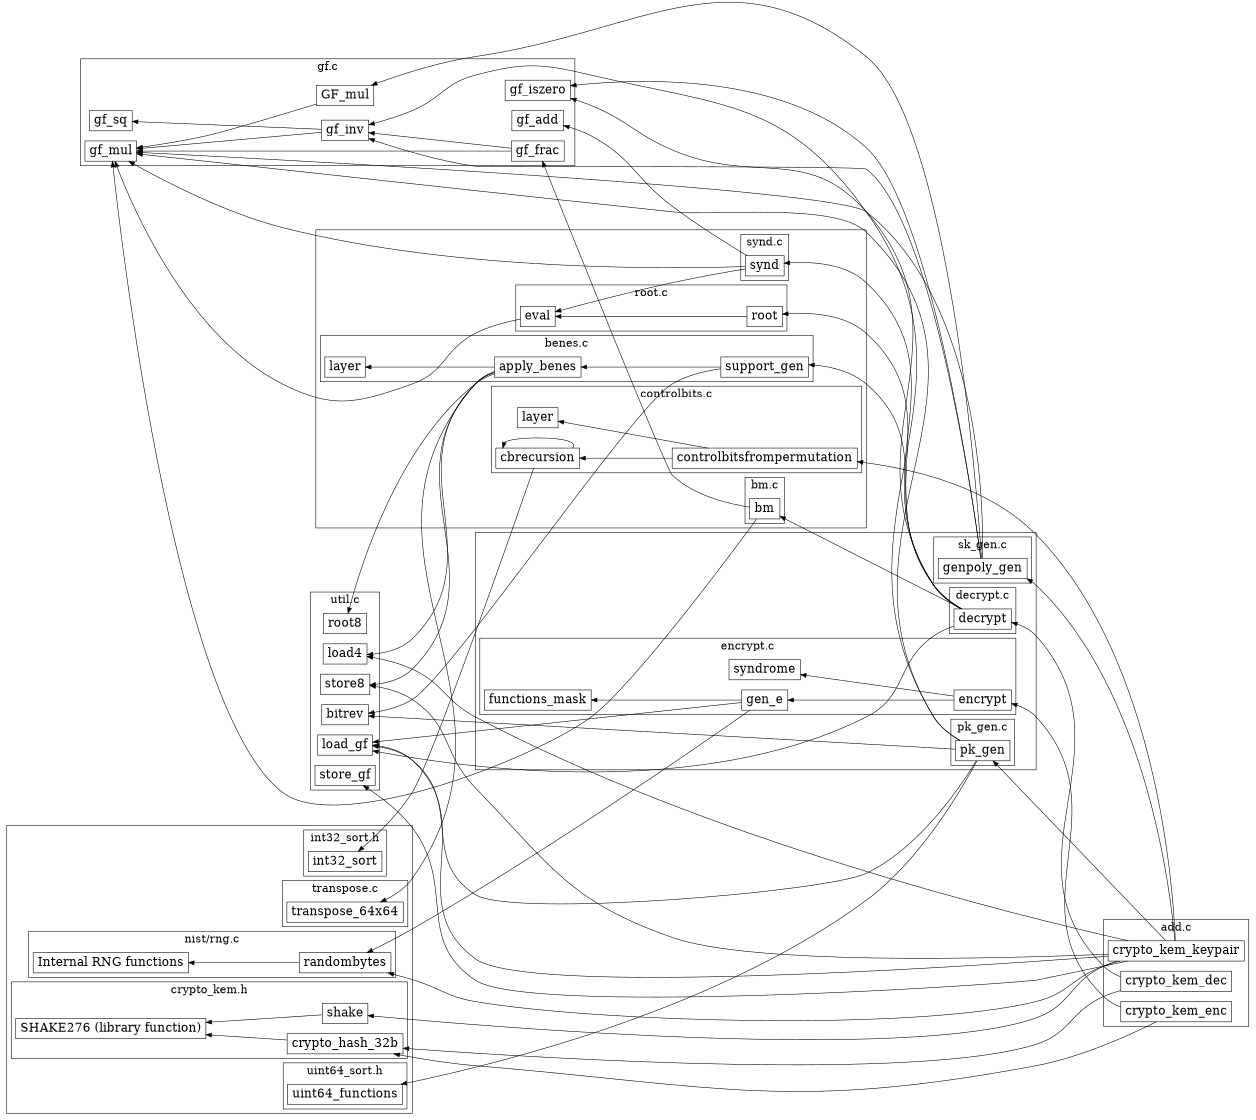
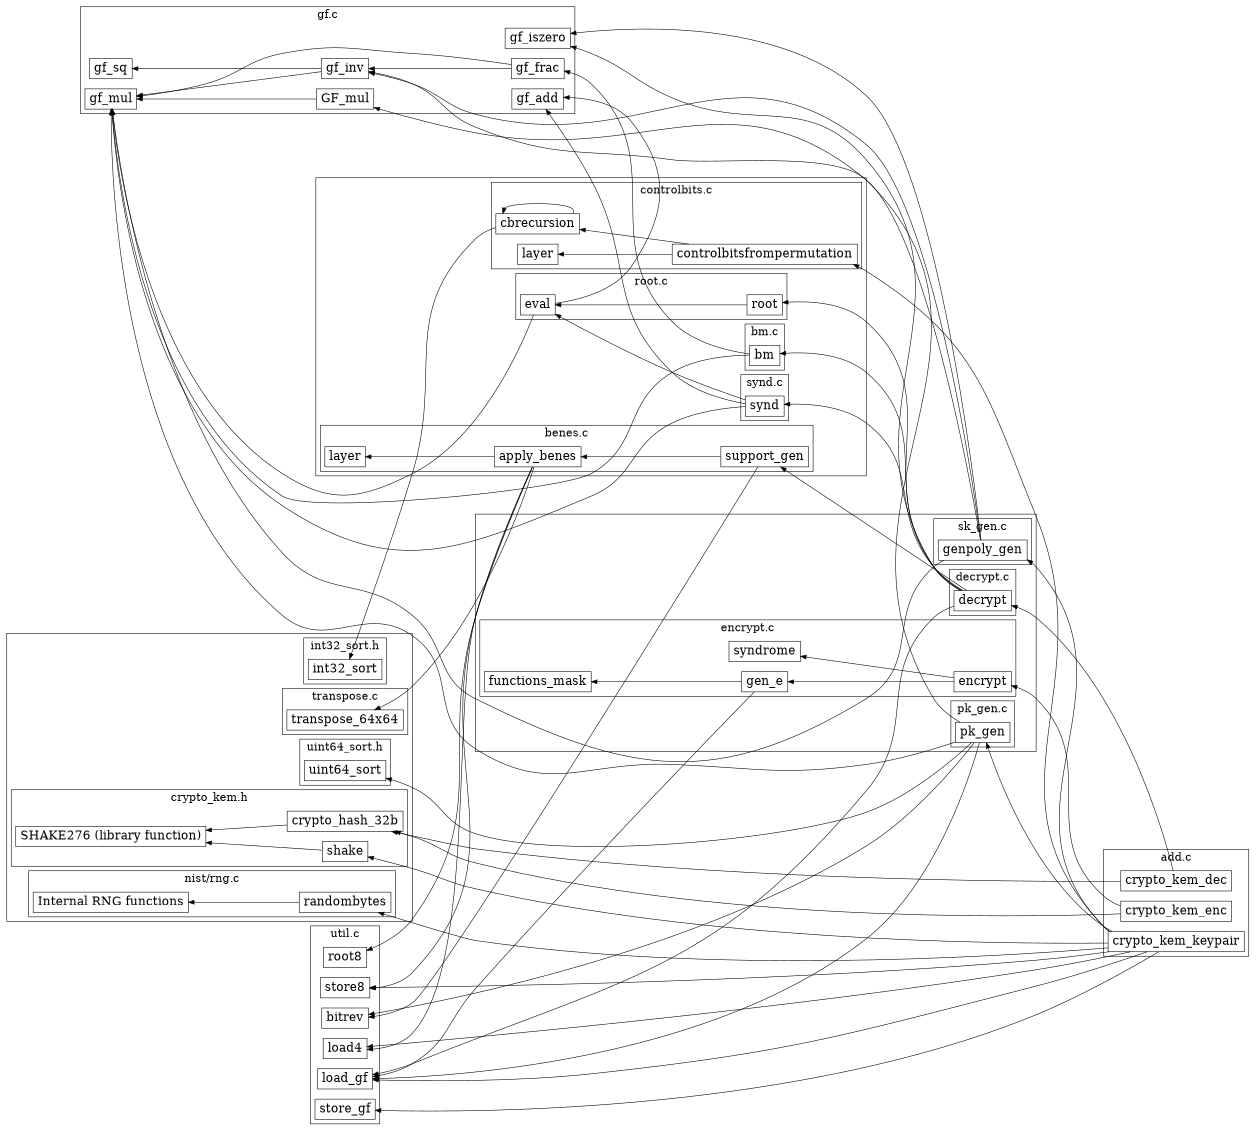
none -> (659, 203)
(564, 835) -> none
(345, 1094) -> (345, 771)
